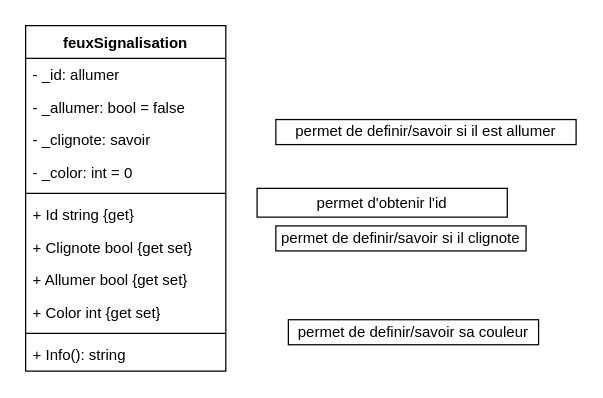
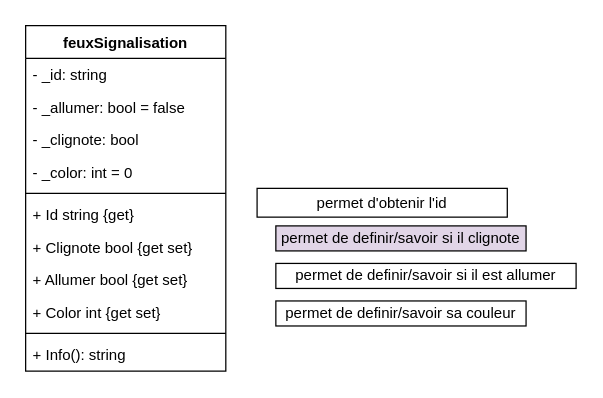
(80, 76) -> (78, 76)
(426, 132) -> (426, 276)
(101, 141) -> (93, 141)
(401, 238) -> (401, 238)
(413, 332) -> (401, 313)
